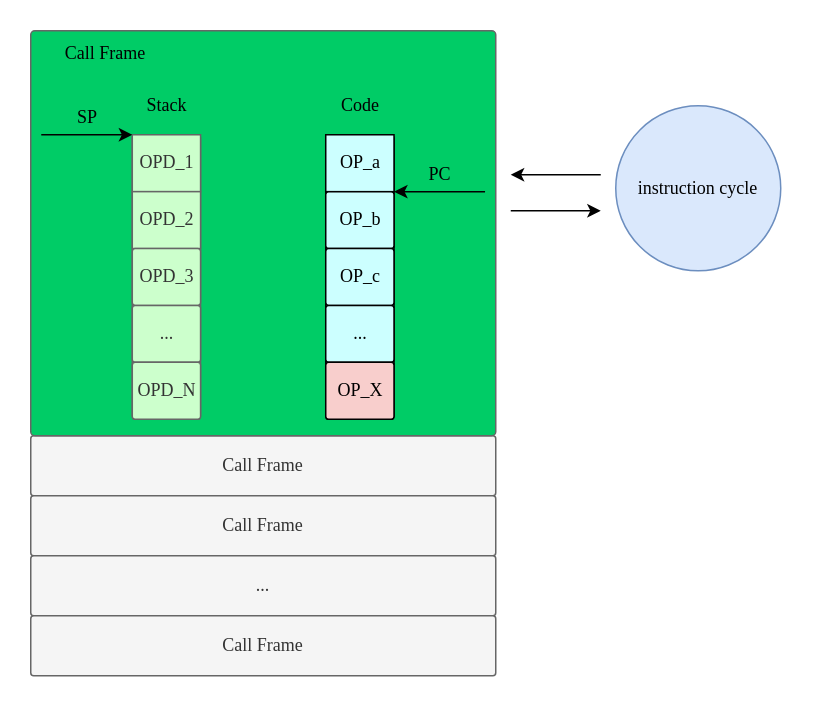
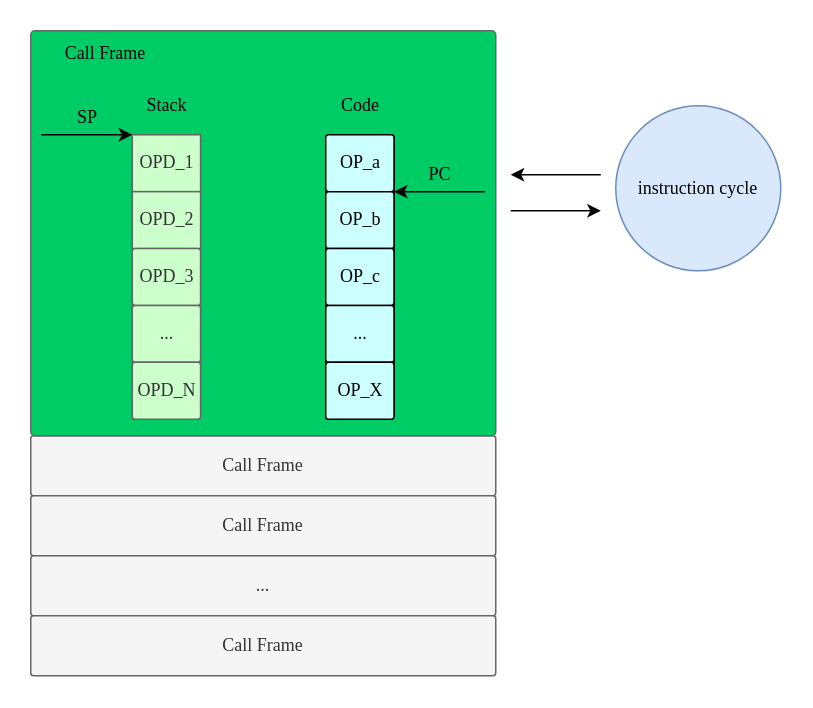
(360, 163) -> (360, 163)
(360, 391) -> (360, 391)
